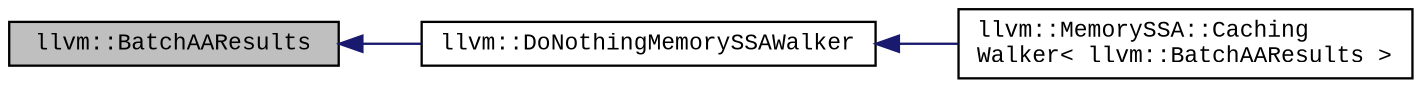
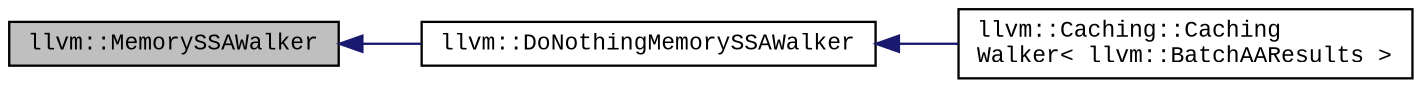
(174, 44) -> (174, 44)
(1185, 44) -> (1185, 44)
